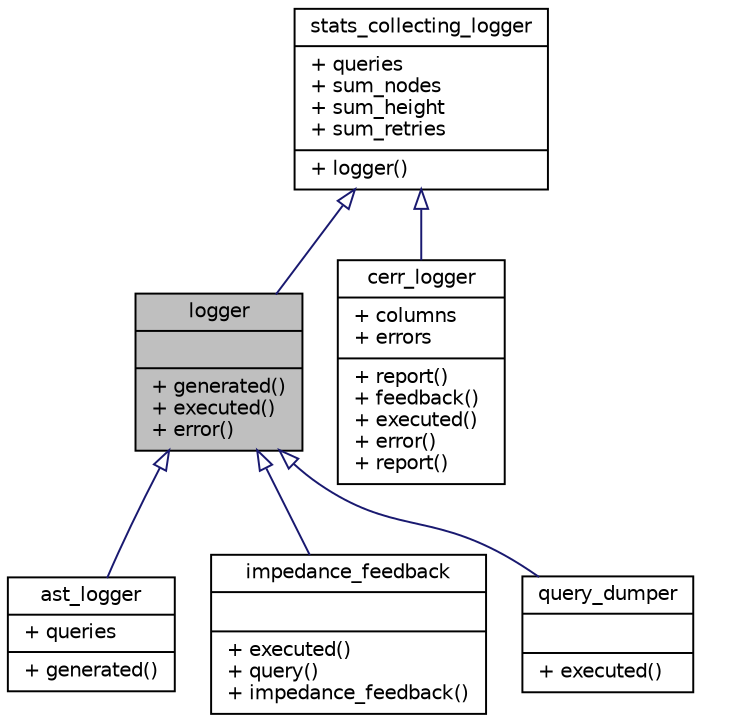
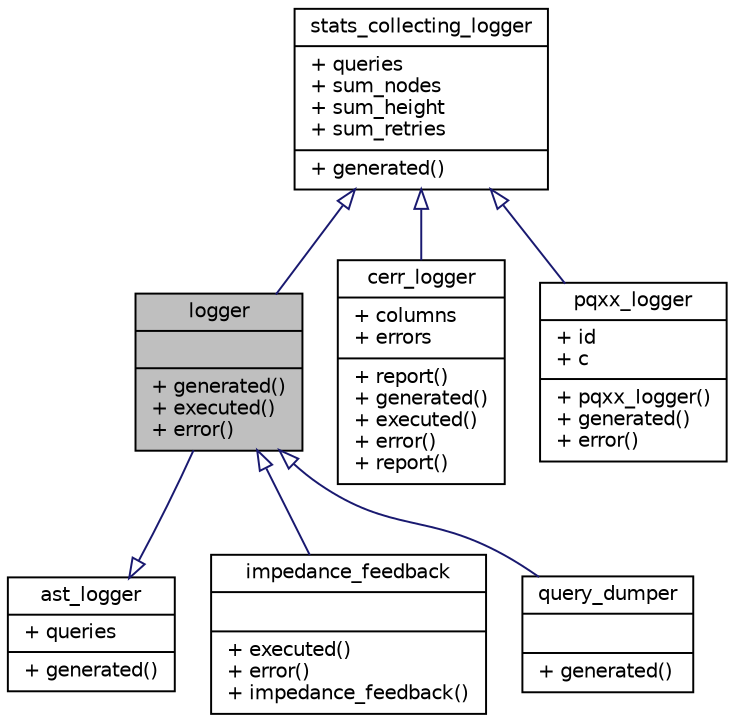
(359, 169) -> (378, 169)
none -> (633, 372)
(416, 399) -> (421, 399)
(132, 523) -> (167, 506)
(273, 672) -> (269, 672)
(601, 672) -> (606, 672)
